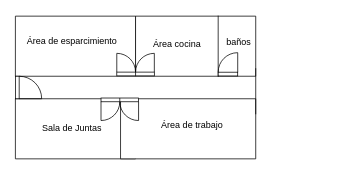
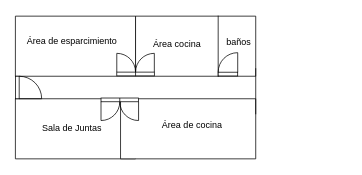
(192, 125) -> (192, 125)
